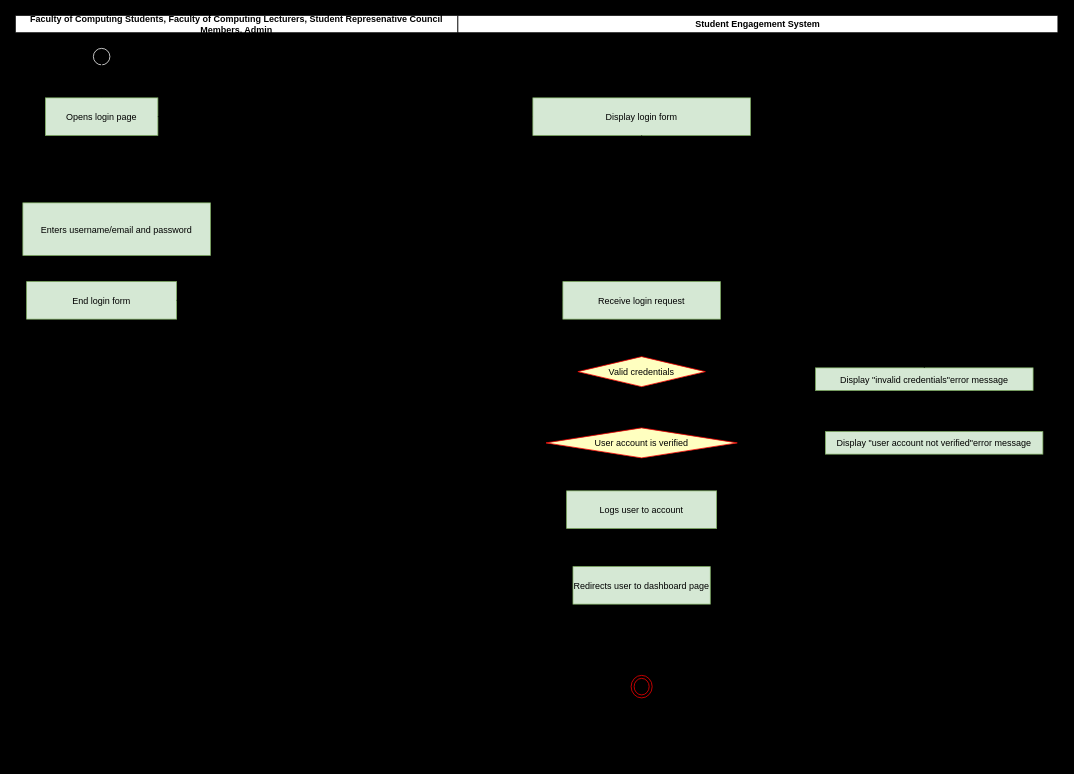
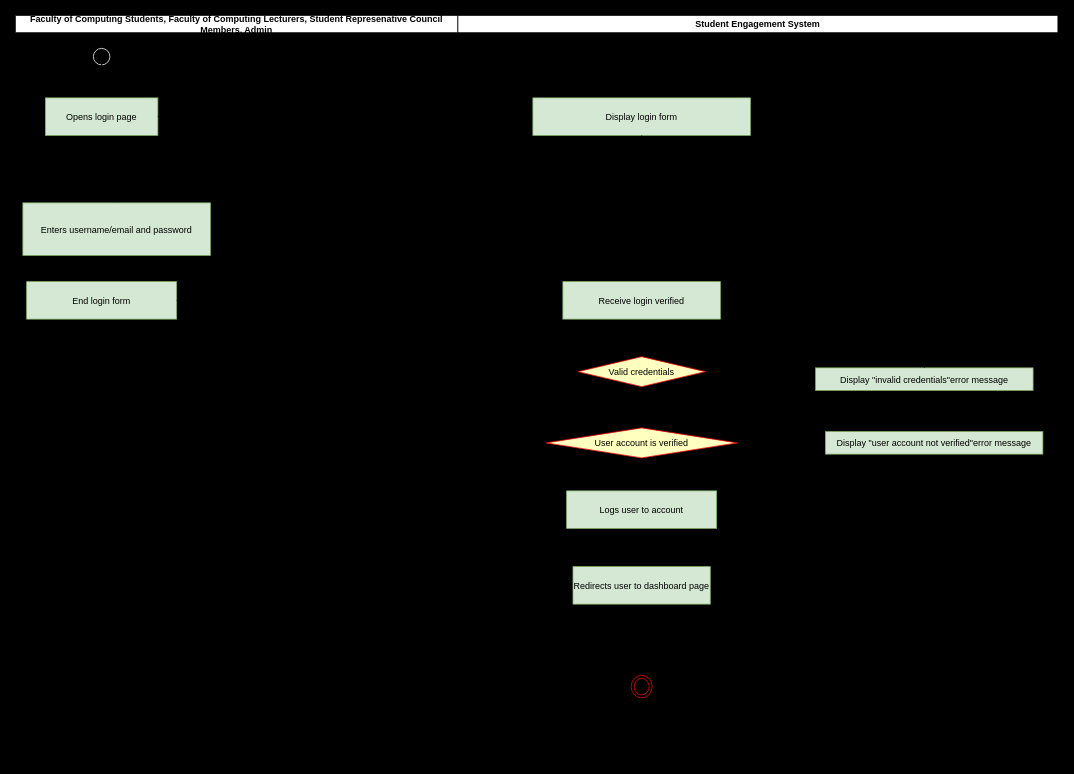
(641, 301) -> (641, 301)
